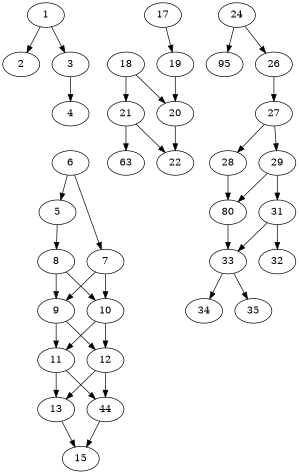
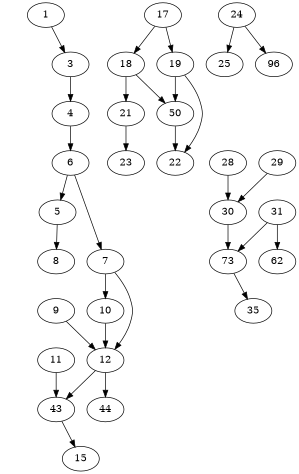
none -> (147, 37)
(21, 64) -> none
(225, 64) -> (225, 64)
(274, 64) -> (274, 64)
(175, 114) -> (175, 114)
(274, 114) -> none
none -> (71, 135)
(148, 136) -> (202, 110)
(126, 163) -> (126, 163)
(277, 184) -> none
(228, 212) -> (228, 212)
(228, 262) -> (228, 262)
(277, 262) -> (277, 262)
(56, 283) -> none
(78, 283) -> none
(84, 283) -> (132, 307)
(204, 311) -> none
(56, 332) -> none
(84, 332) -> none
(78, 382) -> none
(56, 409) -> (56, 409)
(95, 431) -> none
